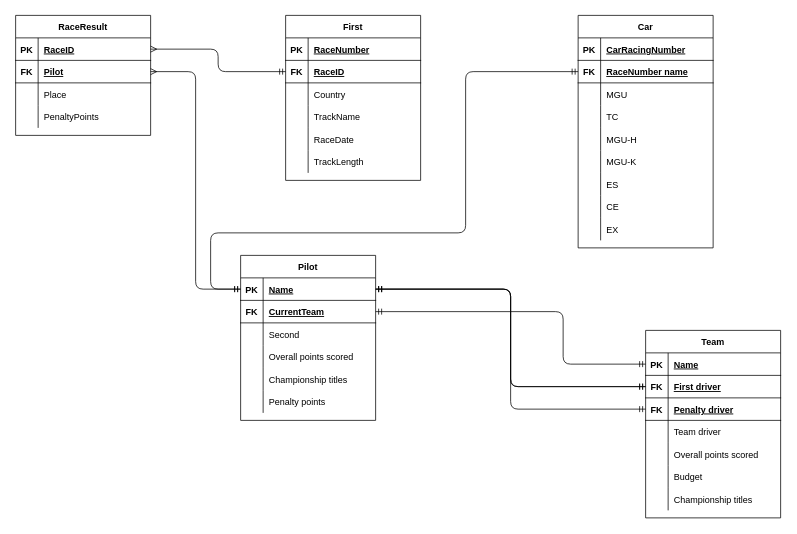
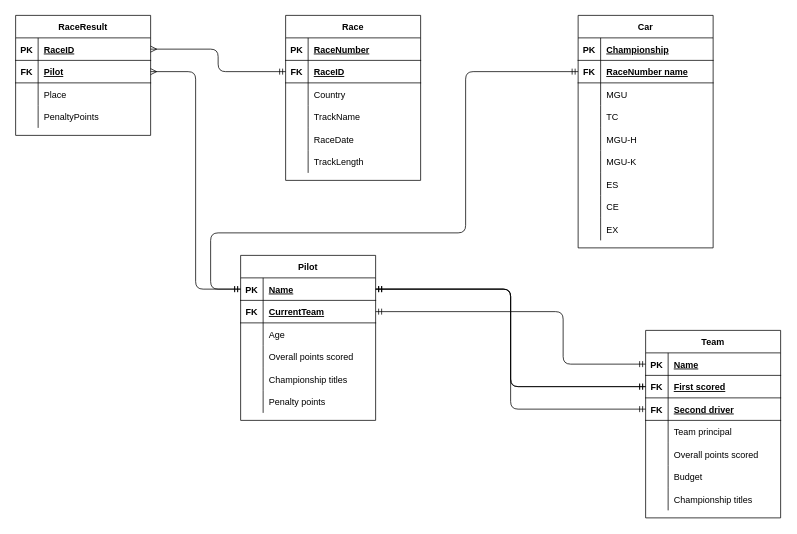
(353, 27) -> (353, 27)
(643, 50) -> (634, 50)
(284, 335) -> (276, 335)
(700, 387) -> (701, 387)
(705, 410) -> (704, 410)
(699, 432) -> (704, 432)
